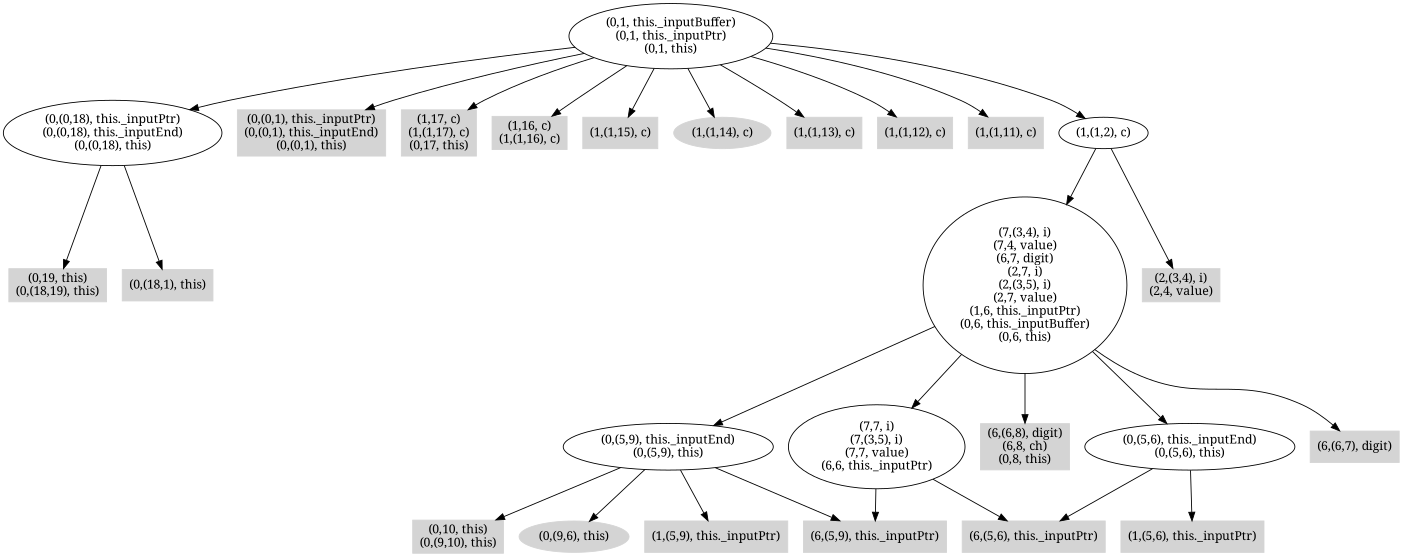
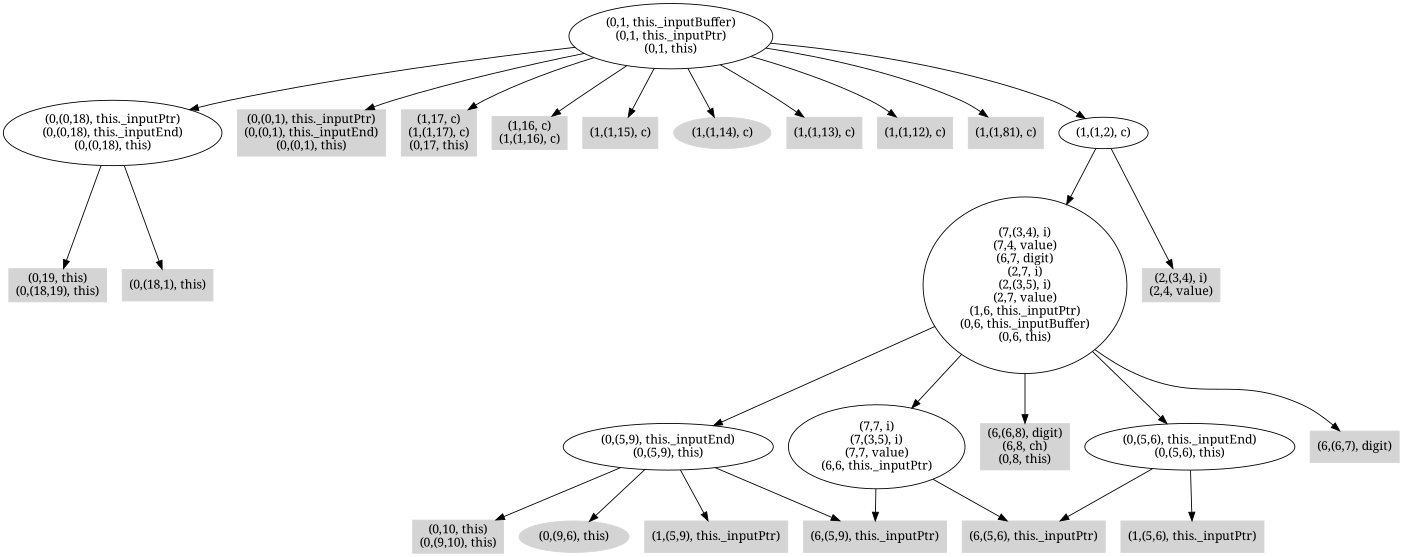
(1006, 133) -> (1006, 133)
